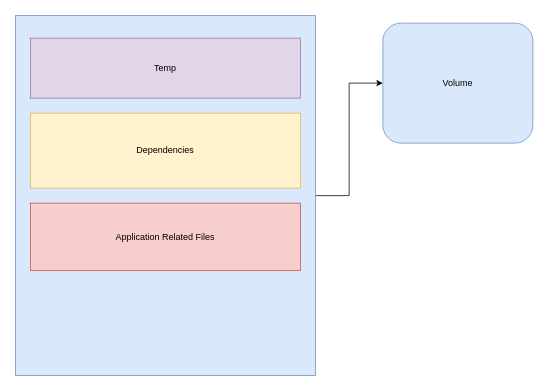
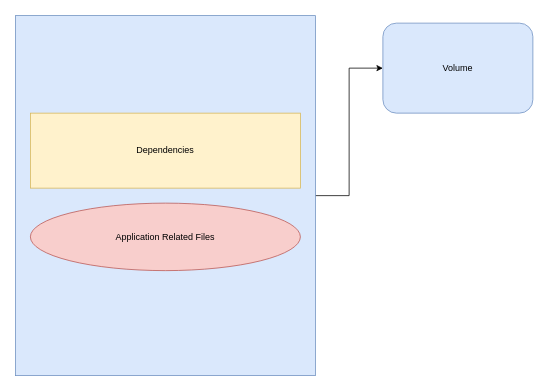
(165, 68) -> none
(458, 83) -> (458, 68)
(165, 237) -> (165, 237)
